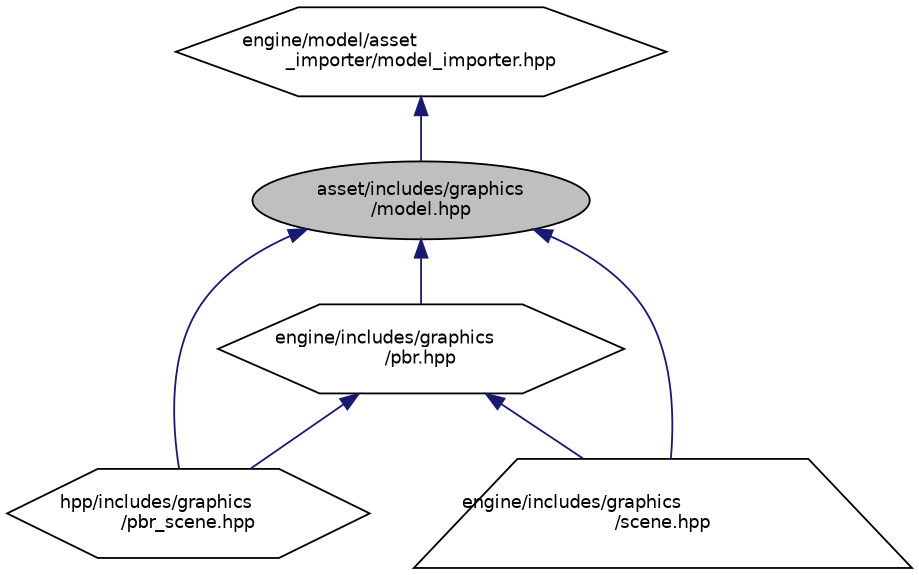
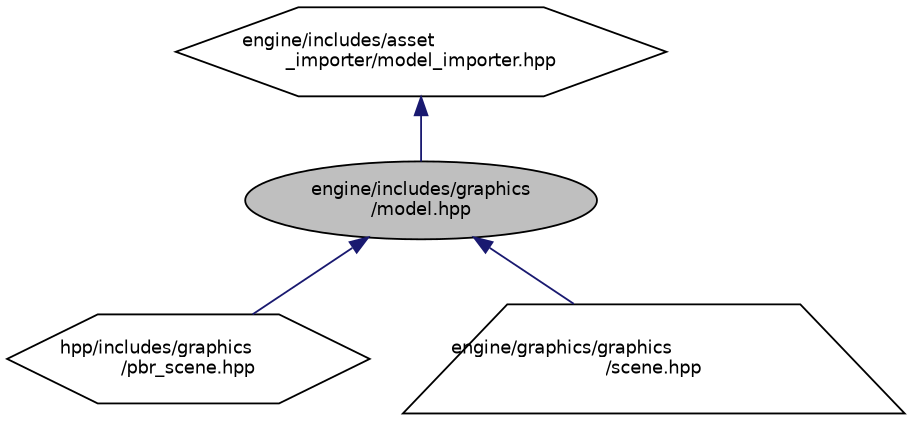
(421, 52) -> (421, 52)
(421, 200) -> (421, 200)
(421, 349) -> none
(663, 513) -> (654, 359)
